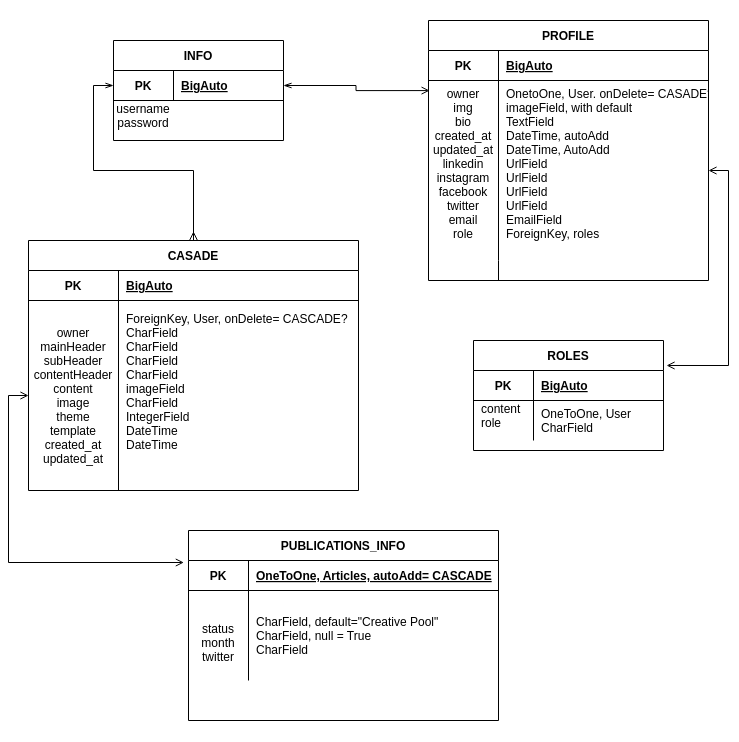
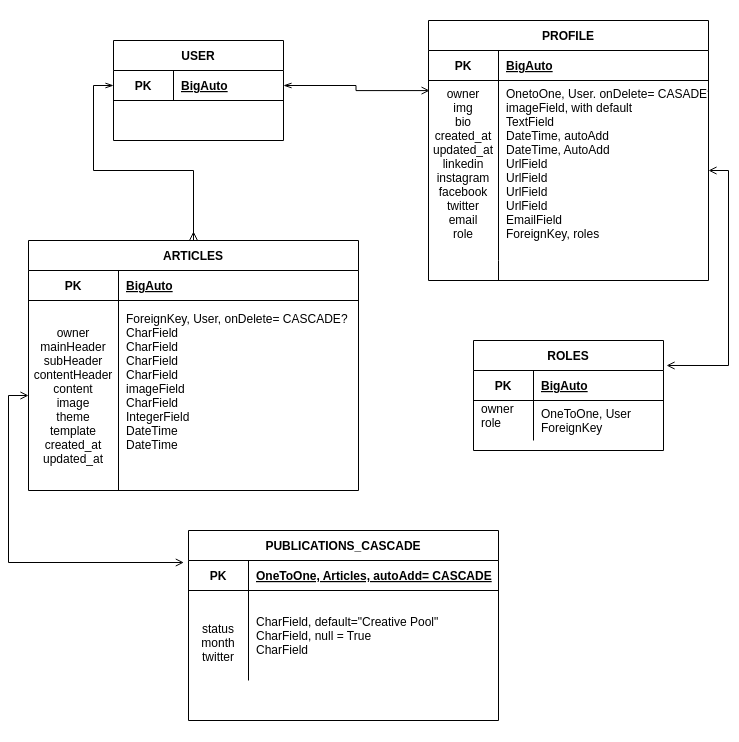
(198, 56) -> (198, 56)
(144, 116) -> none
(193, 256) -> (193, 256)
(505, 409) -> (498, 409)
(585, 414) -> (585, 414)
(343, 546) -> (343, 546)
